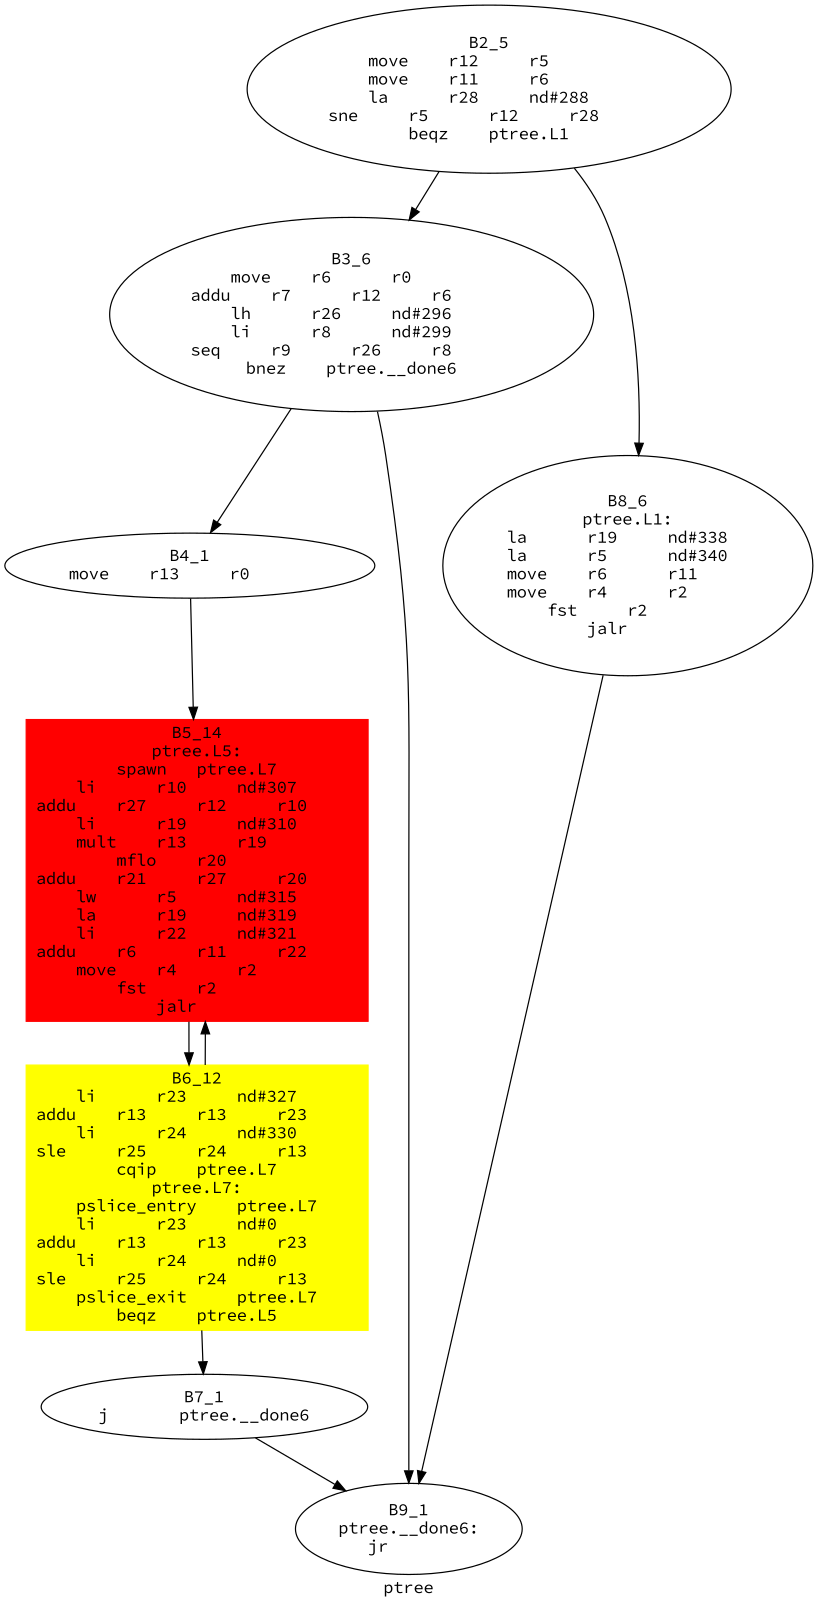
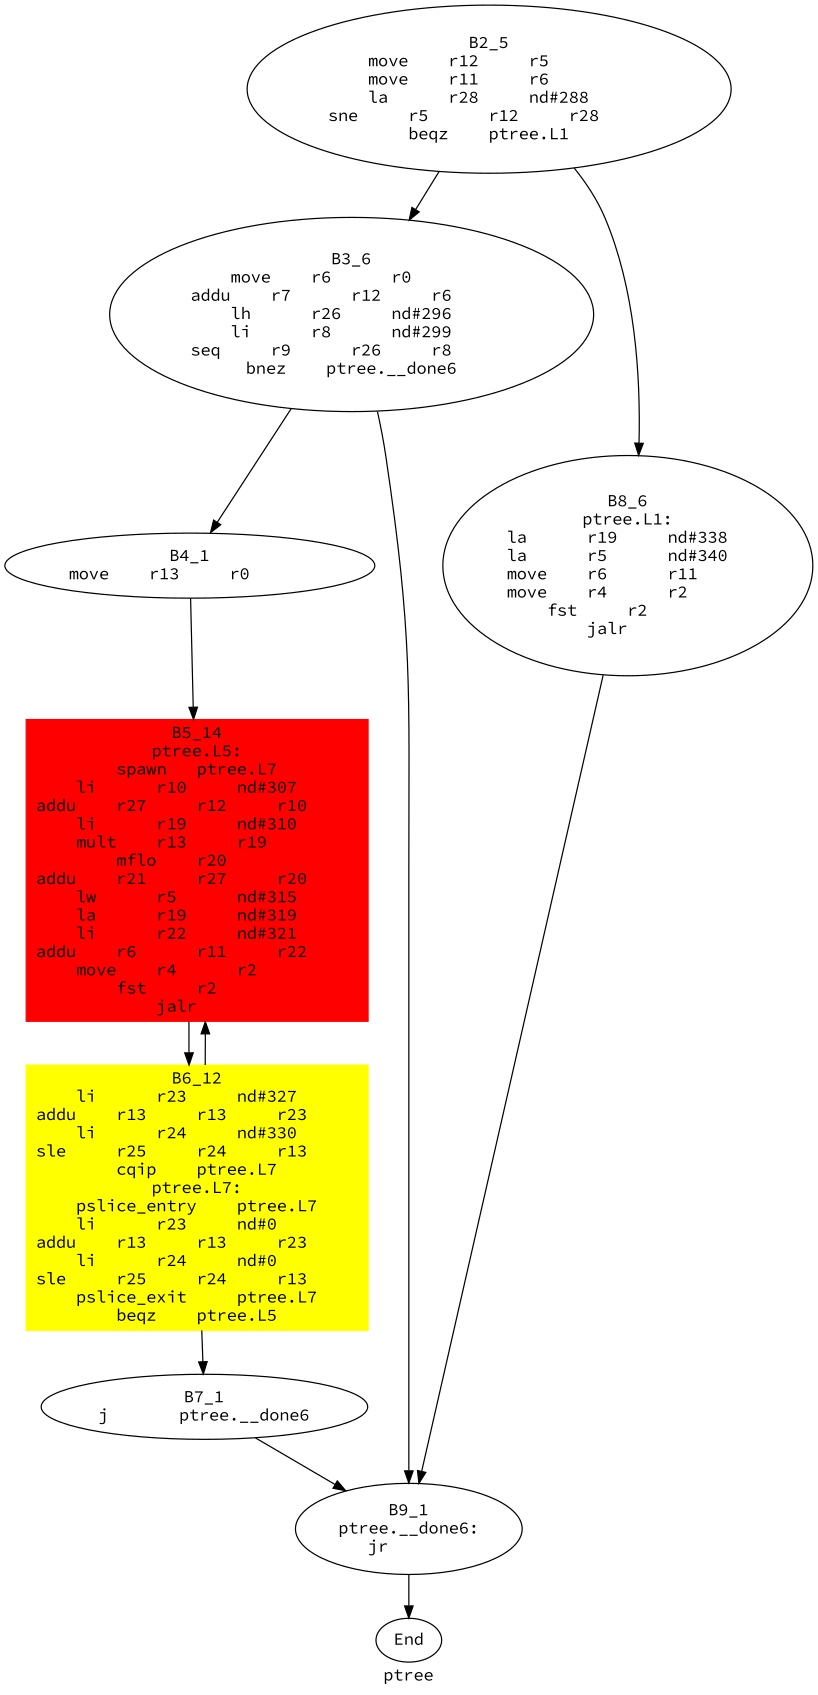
none -> (409, 1640)
